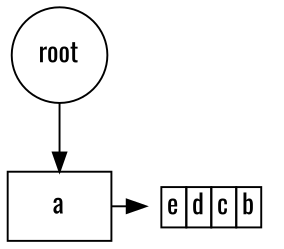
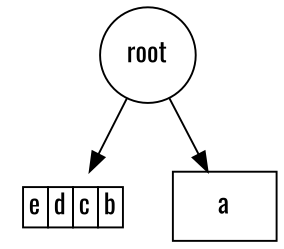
(119, 206) -> (113, 126)
